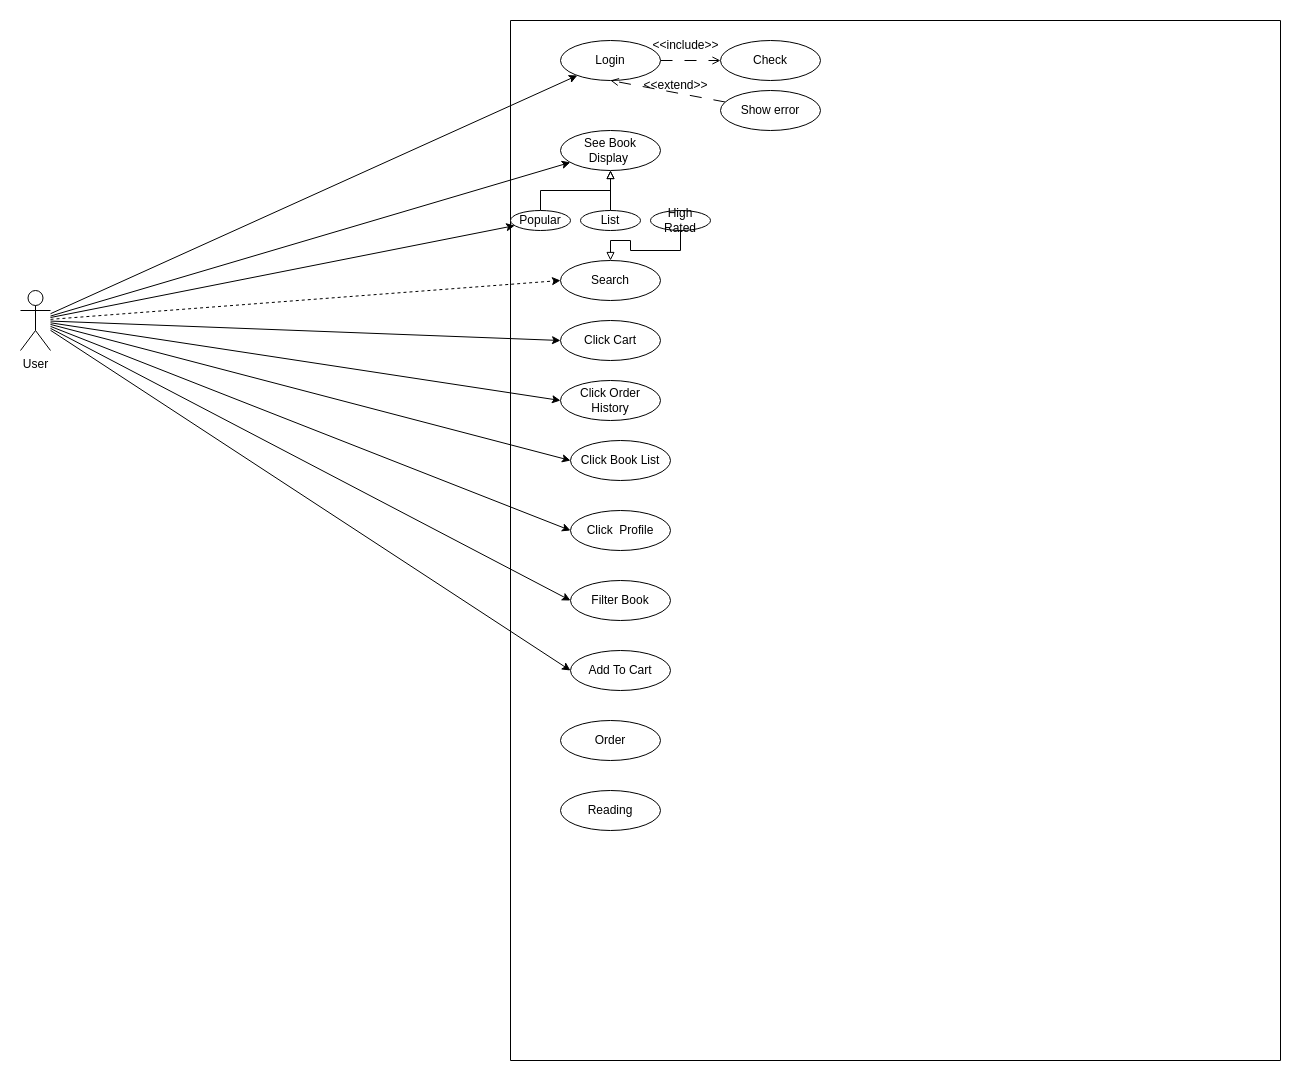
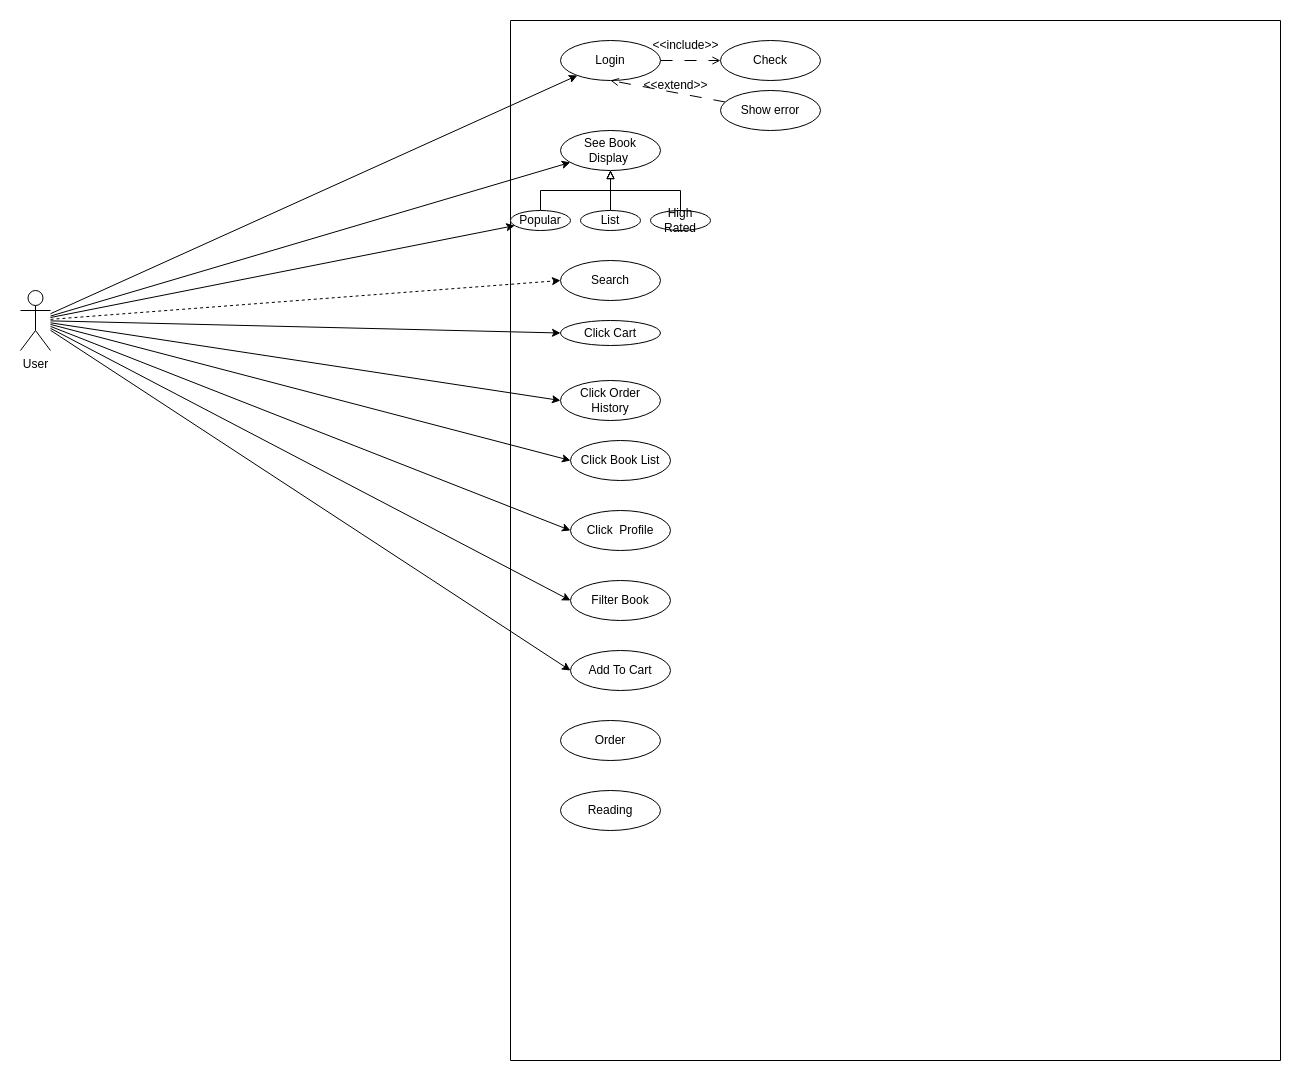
(646, 251) -> (657, 191)
(611, 341) -> (611, 333)
